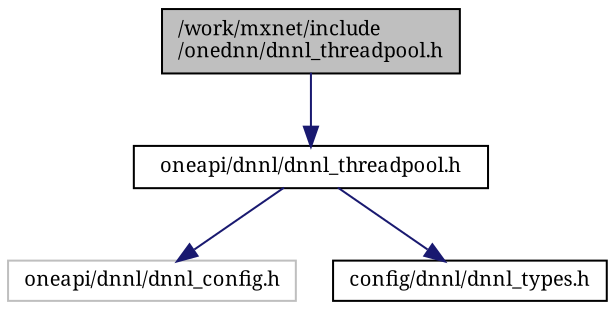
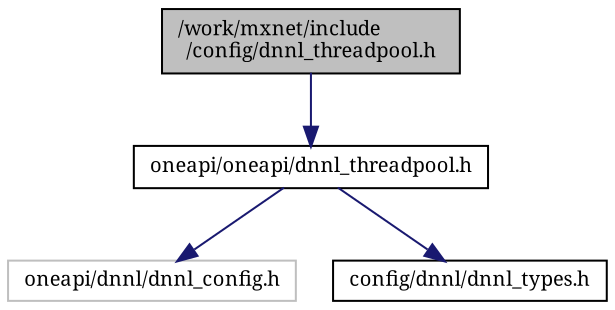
(311, 41) -> (311, 41)
(311, 167) -> (311, 167)
